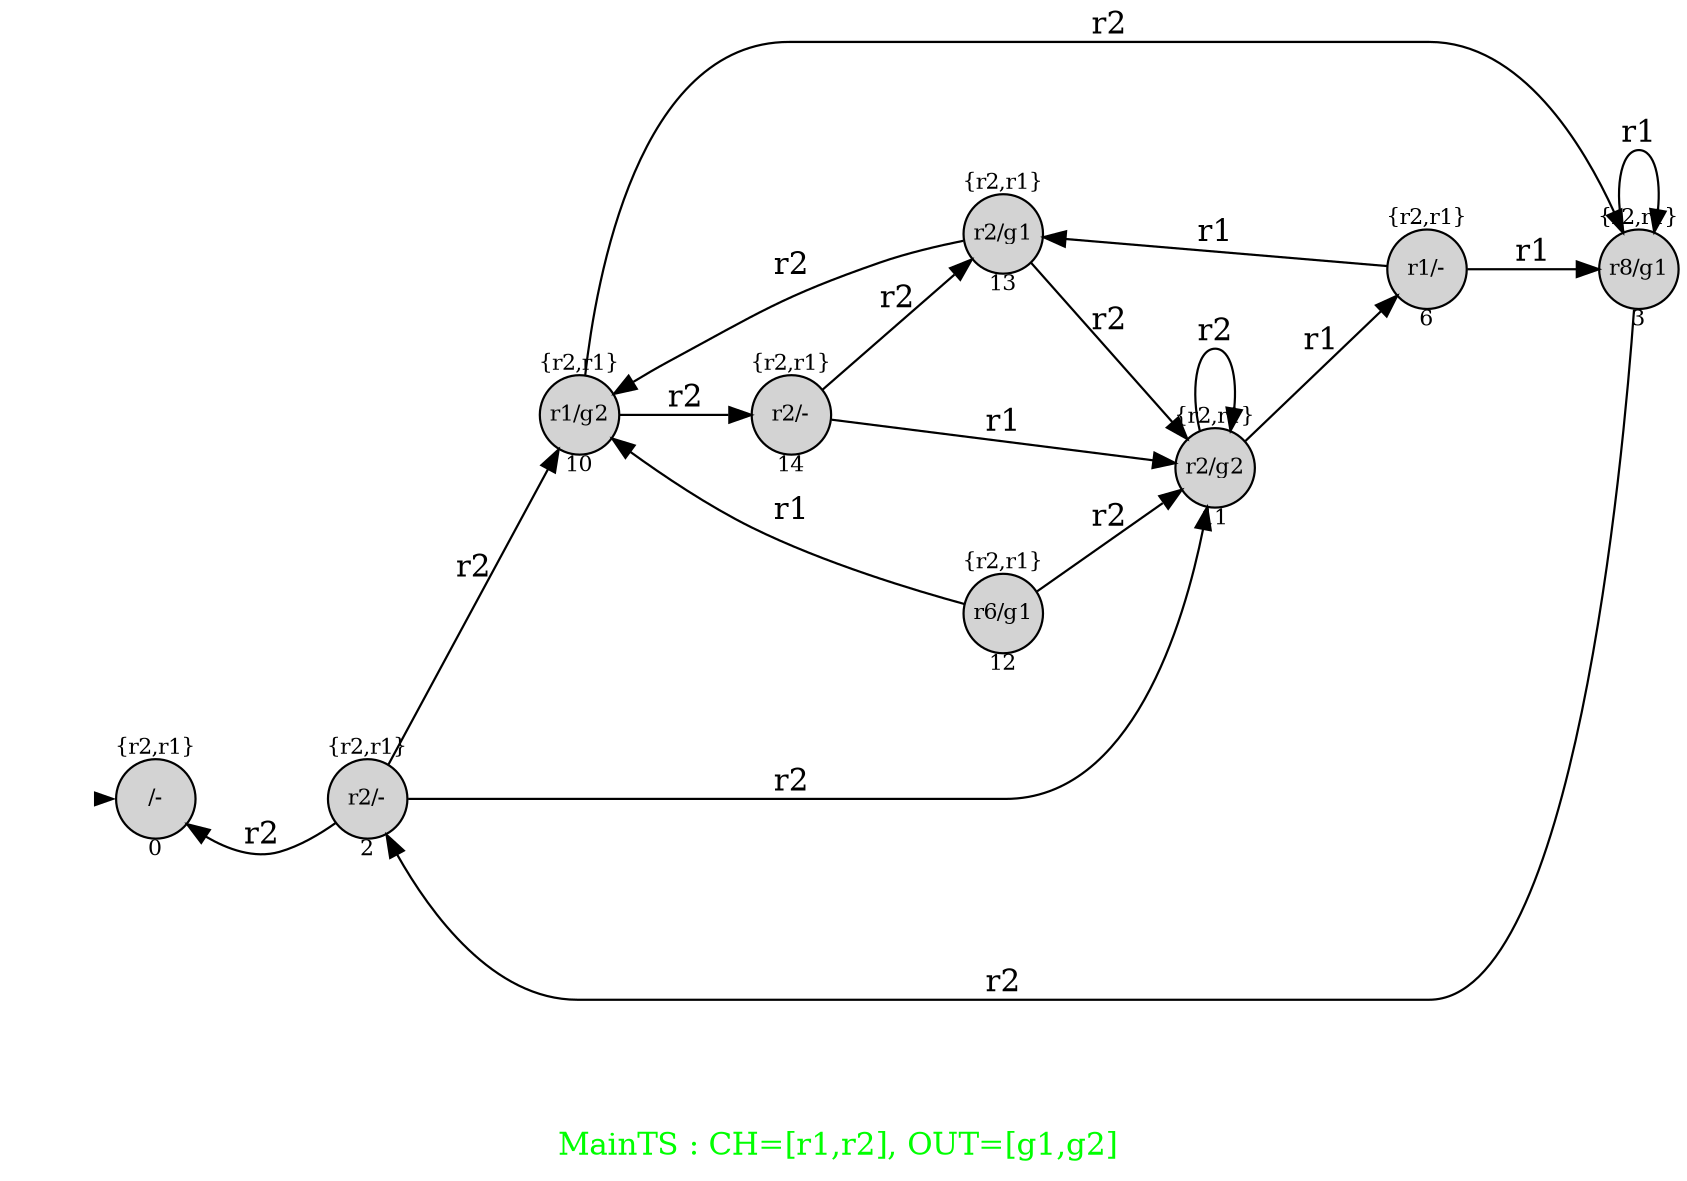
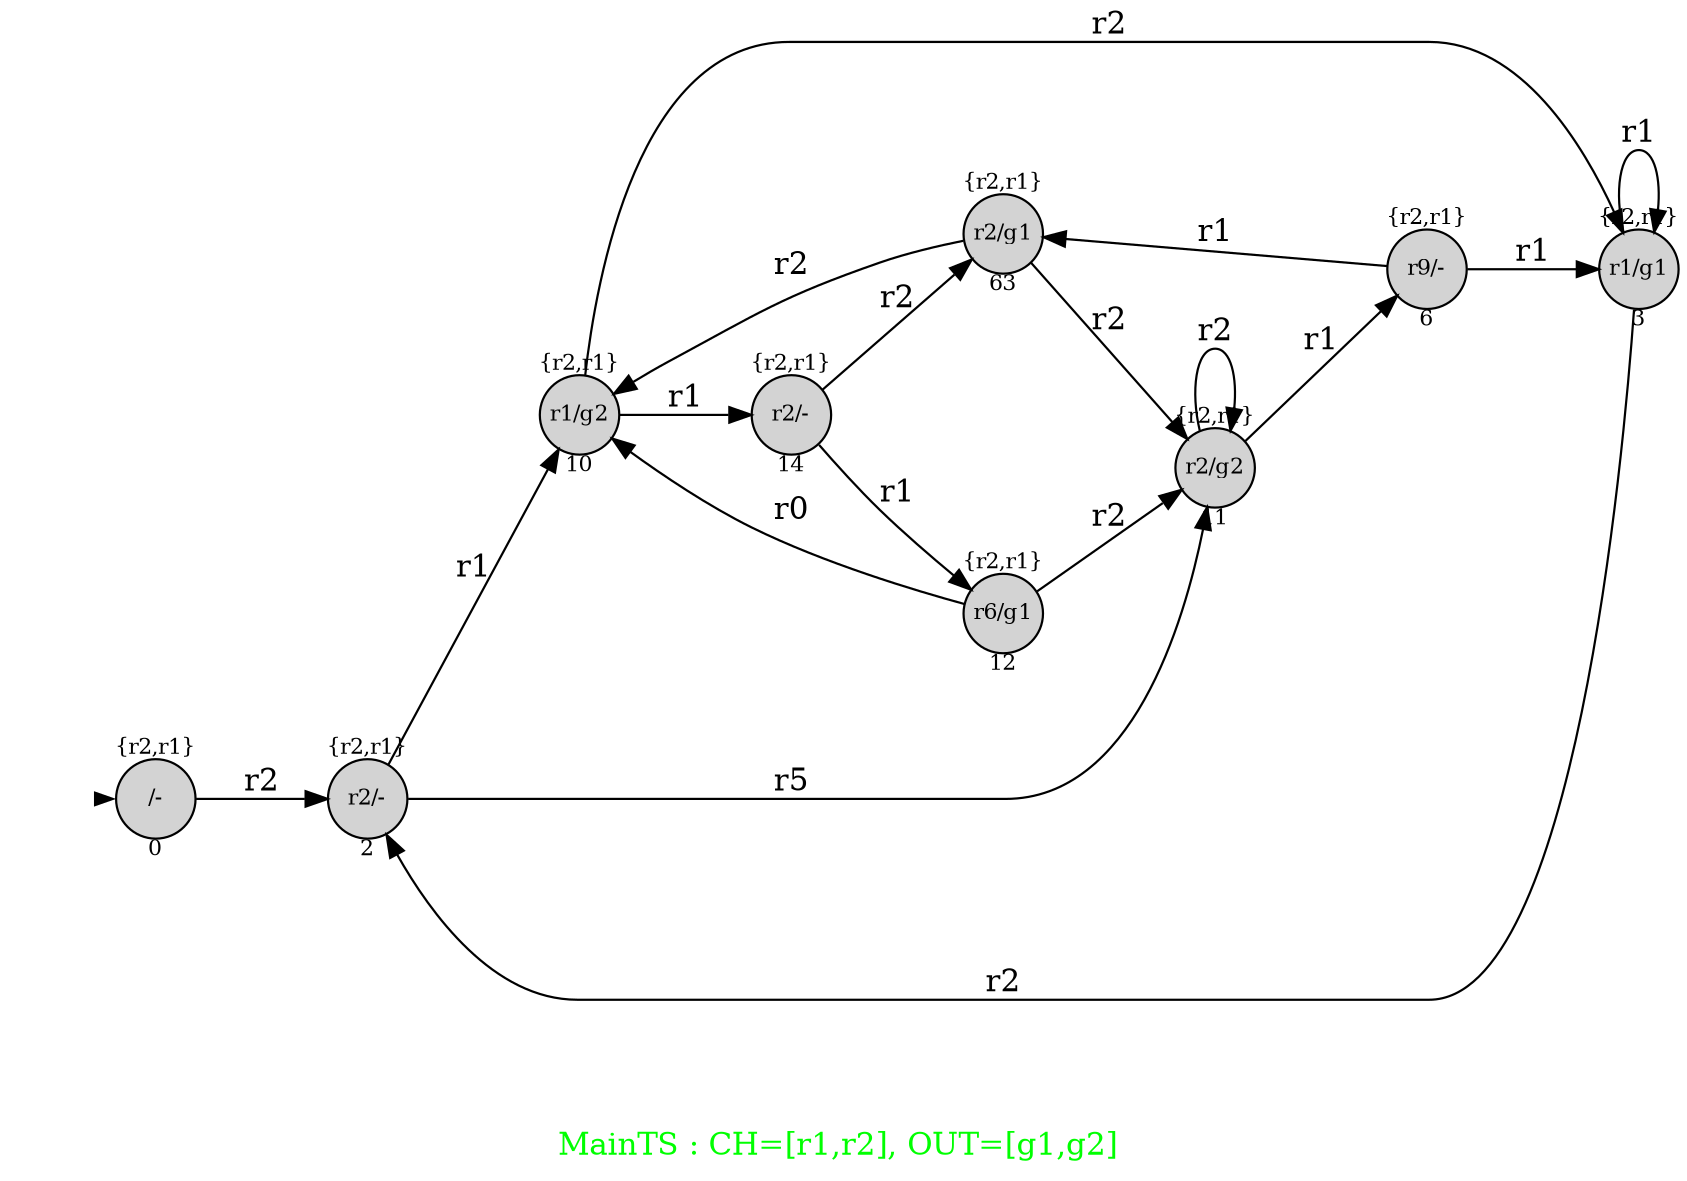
(1003, 234) -> (1003, 234)
(1427, 269) -> (1427, 269)
(1639, 269) -> (1639, 269)
(685, 398) -> (685, 398)
(992, 440) -> (883, 513)
(791, 511) -> (791, 511)
(474, 568) -> (474, 568)
(791, 782) -> (791, 782)
(273, 853) -> (250, 799)
